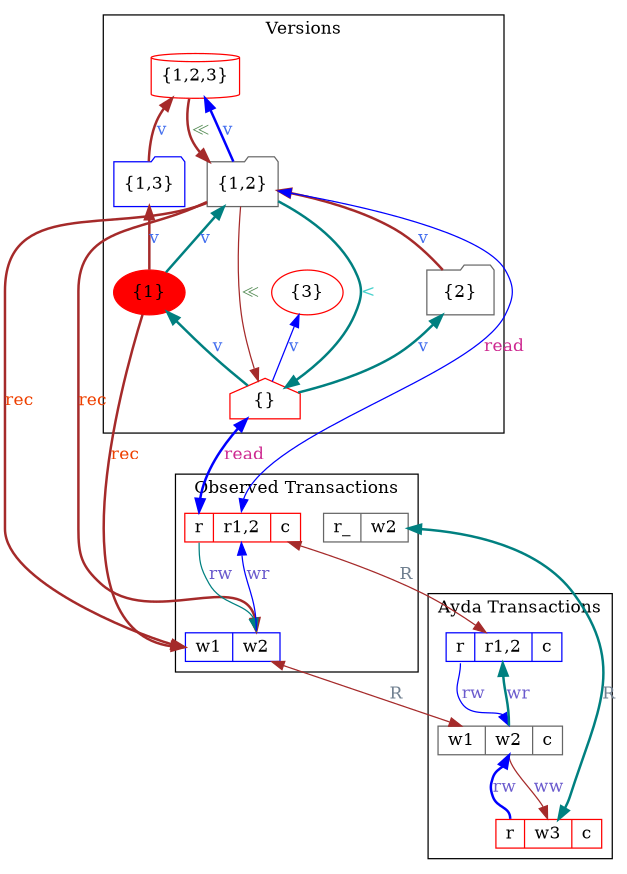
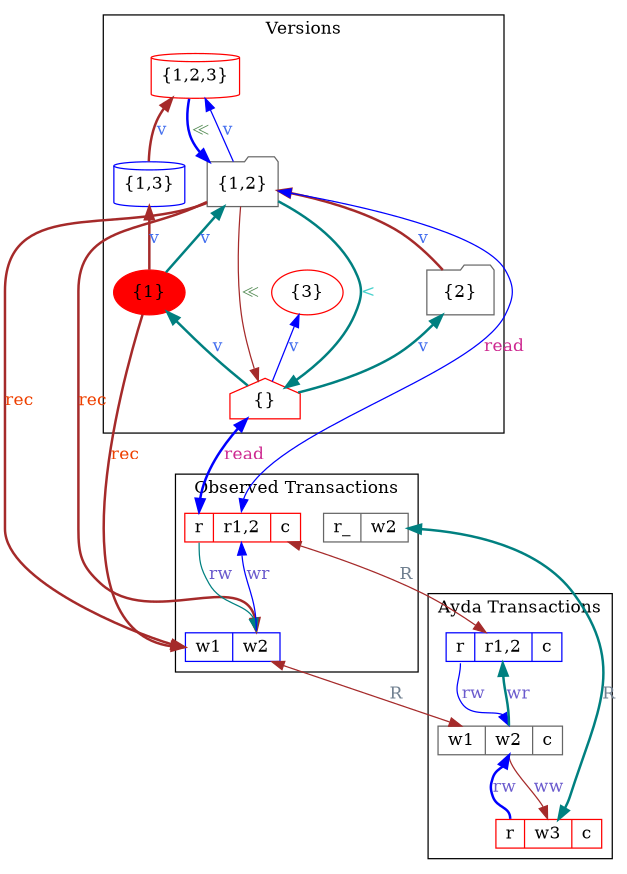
(188, 127) -> (188, 127)
(222, 136) -> (222, 136)
(149, 184) -> (149, 184)
